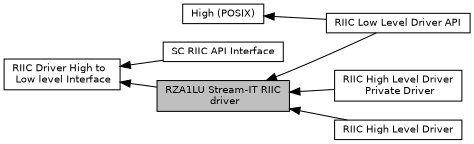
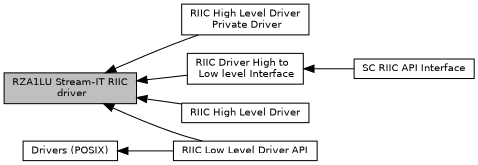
(223, 14) -> (70, 151)
(144, 85) -> (167, 77)
